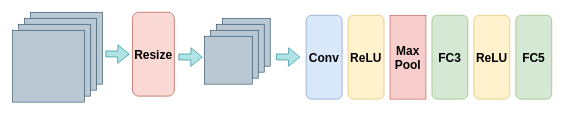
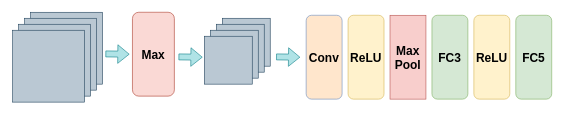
(153, 54) -> (153, 54)
(324, 57) -> (324, 57)
